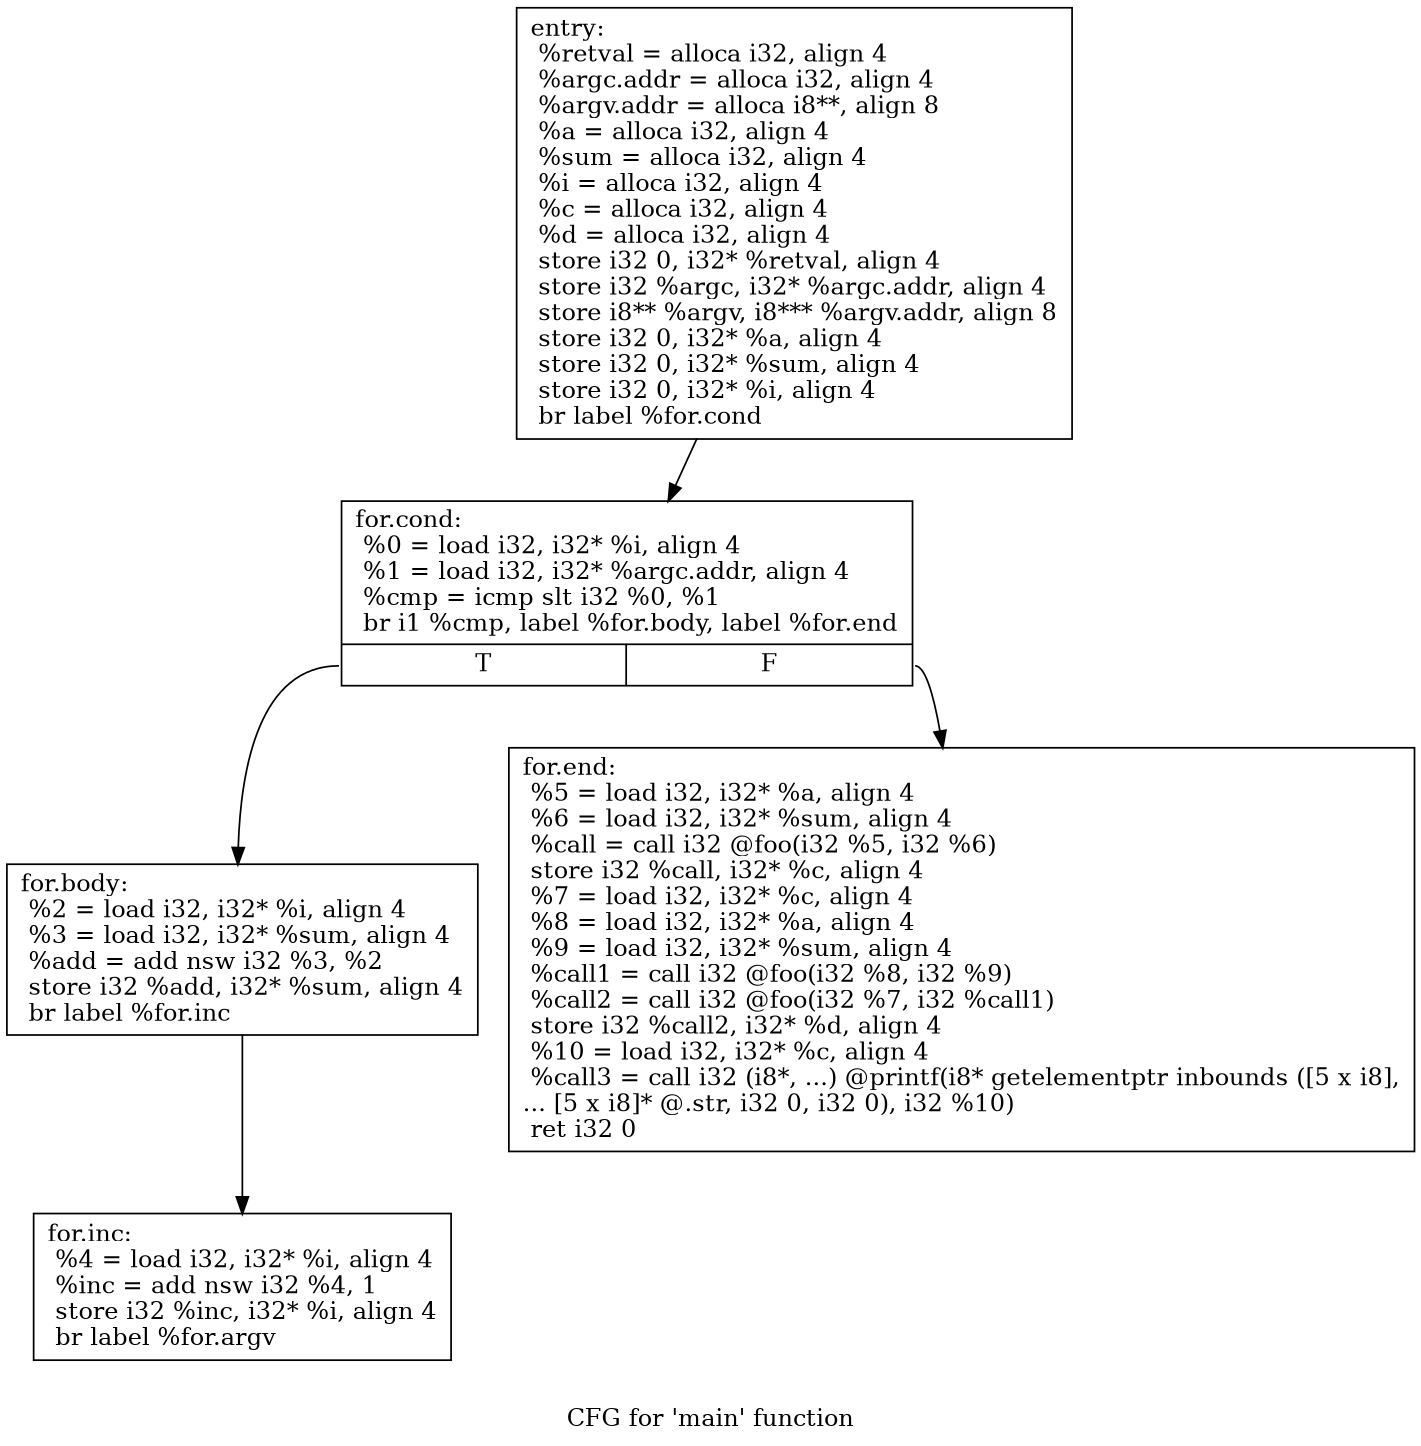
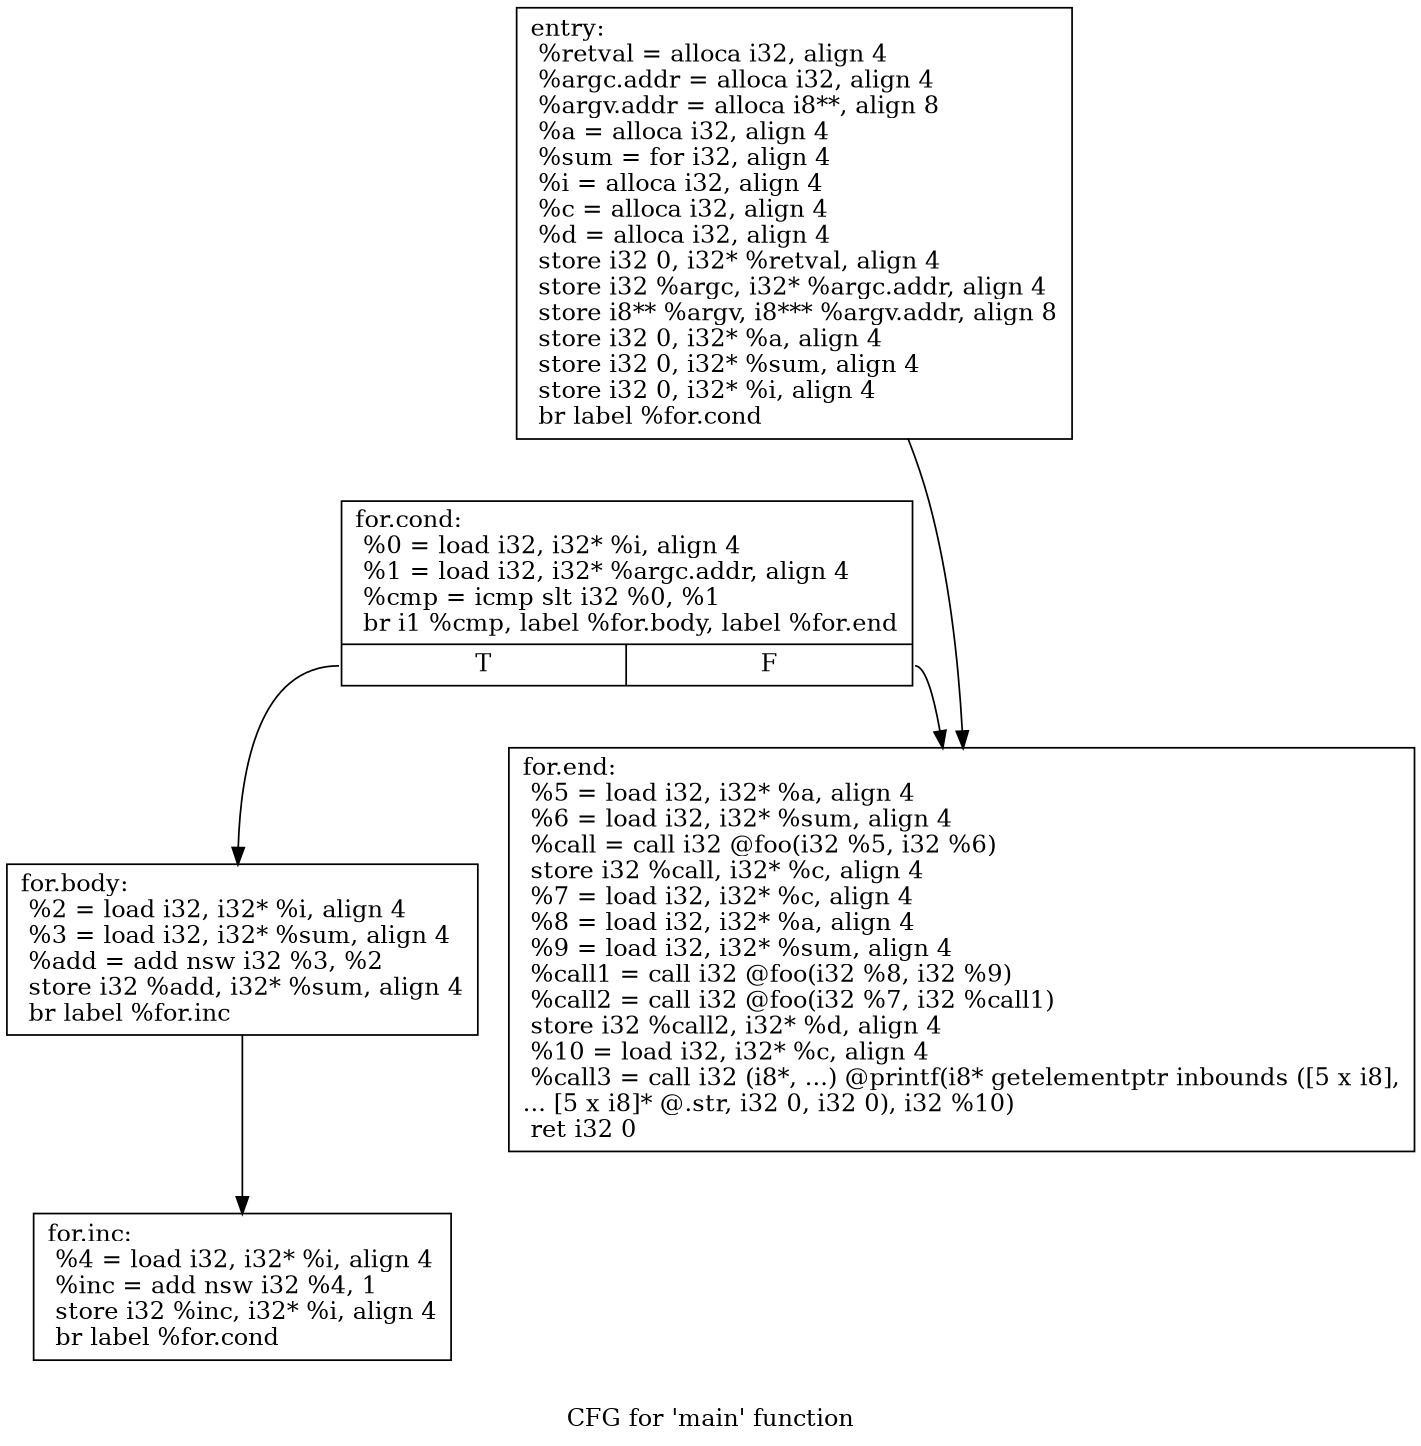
(699, 158) -> (681, 158)
(686, 462) -> (946, 582)
(162, 1338) -> (164, 1338)
